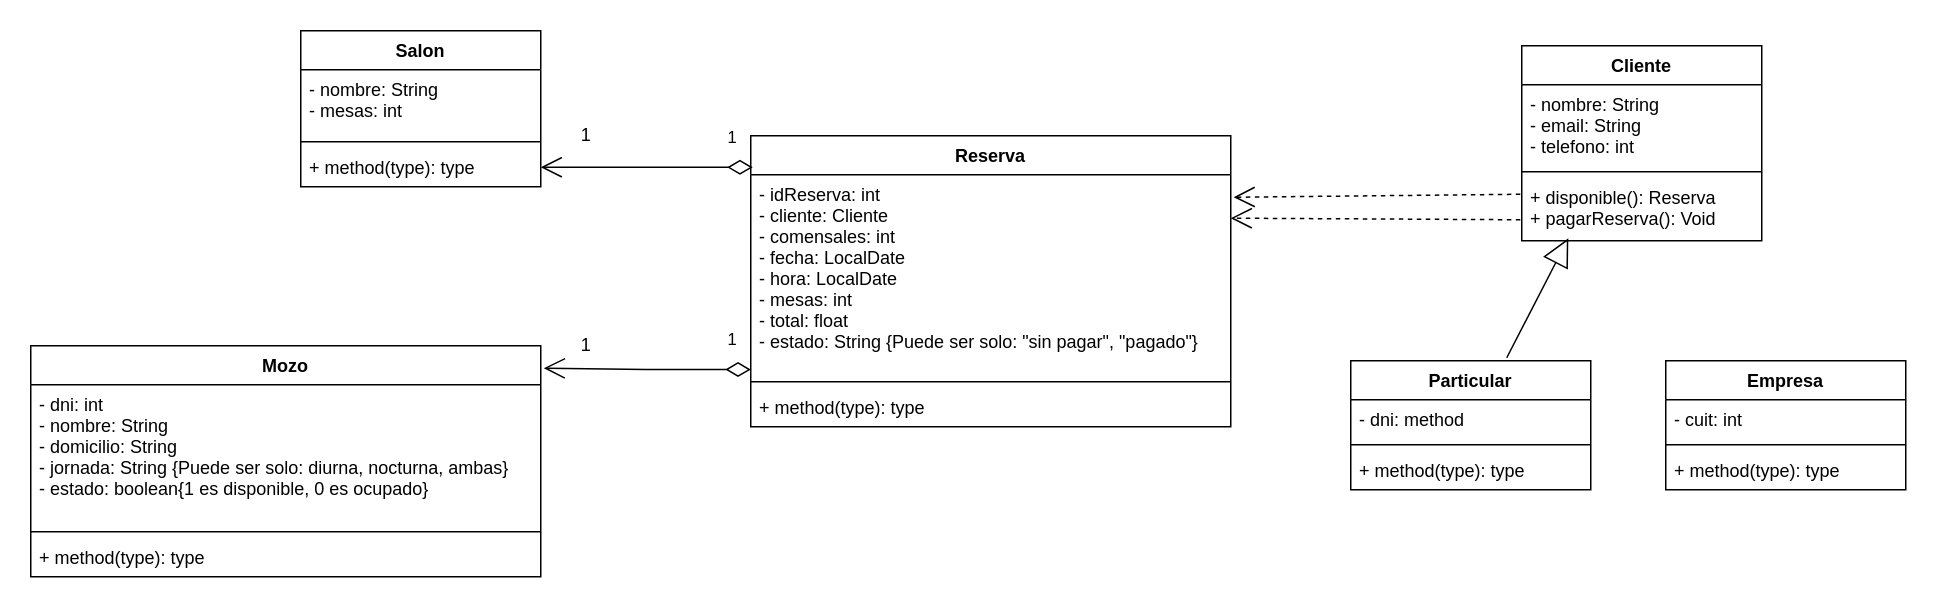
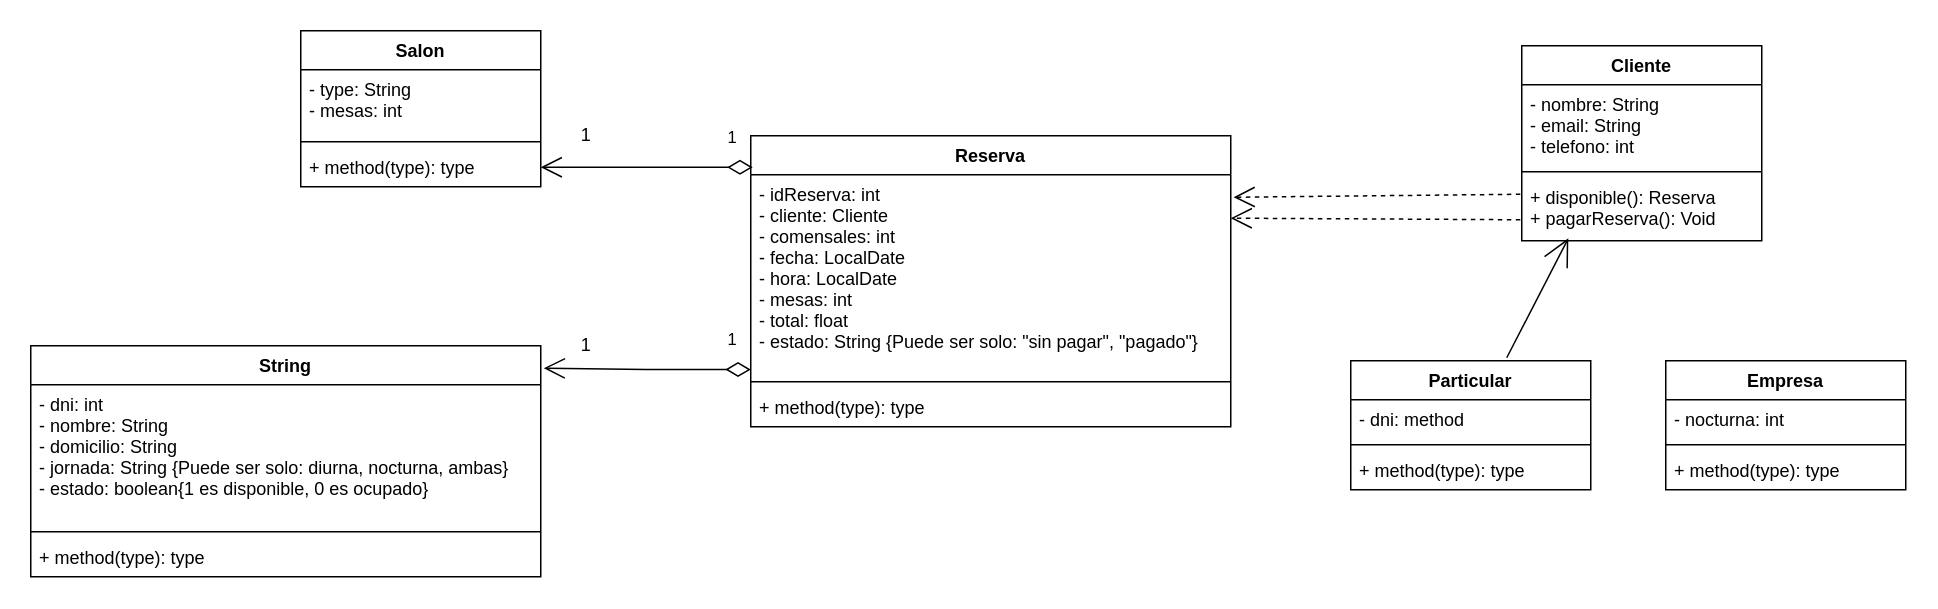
(380, 90) -> (370, 90)
(1555, 264) -> (1560, 255)
(285, 366) -> (285, 366)
(1718, 420) -> (1740, 420)
